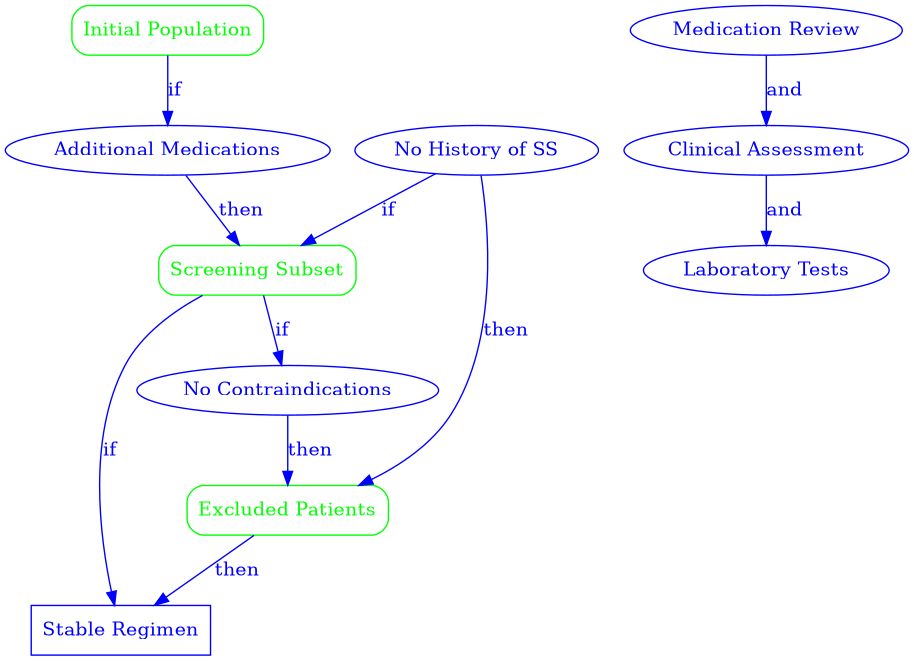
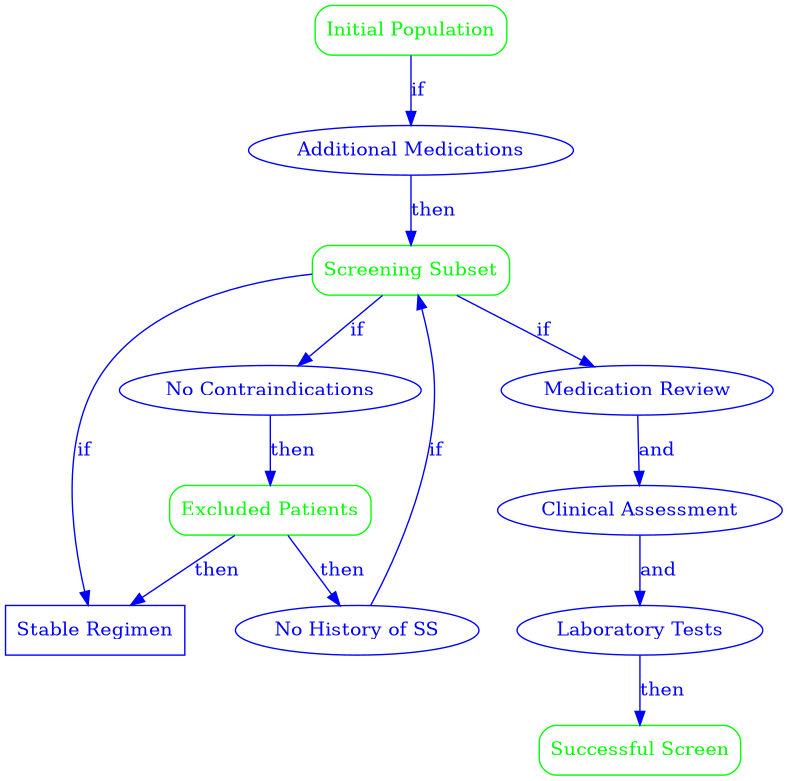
none -> (519, 328)
(478, 349) -> (310, 565)
none -> (640, 750)
